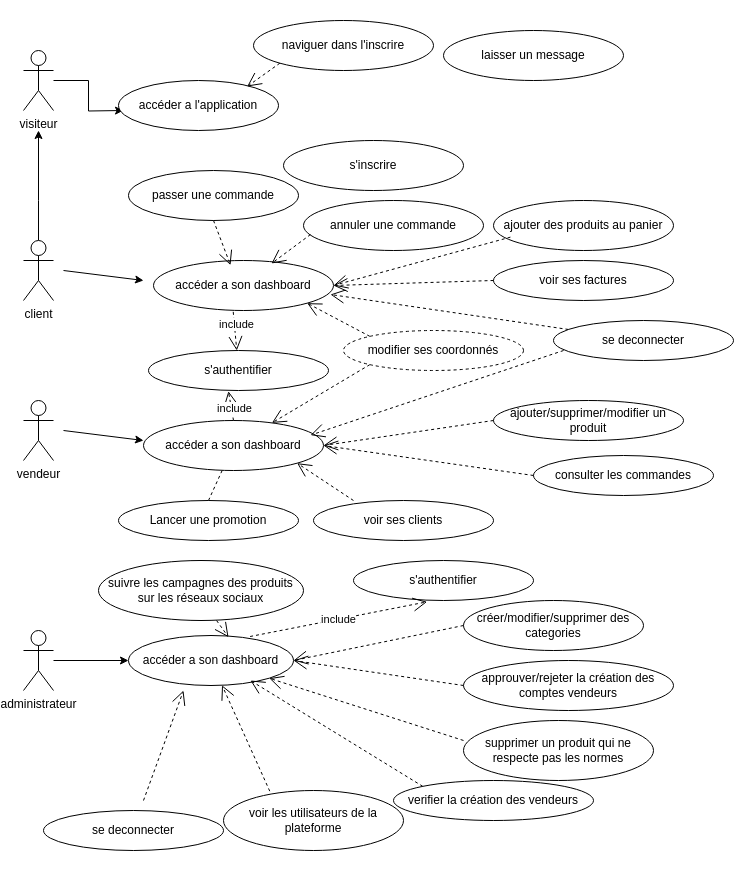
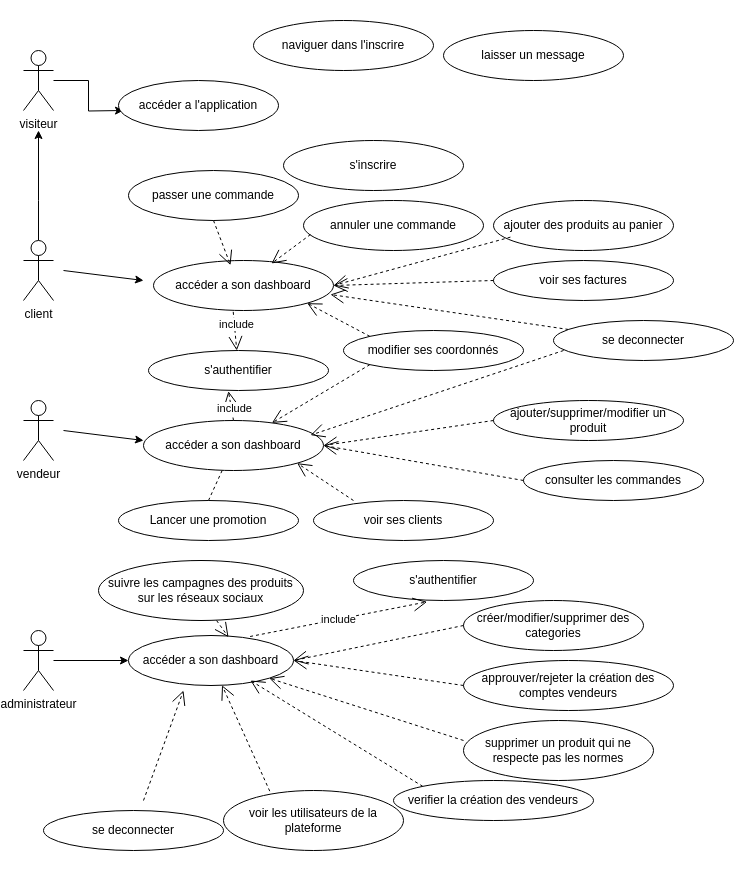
(265, 74) -> none
(434, 351) -> (434, 351)
(624, 476) -> (614, 481)
